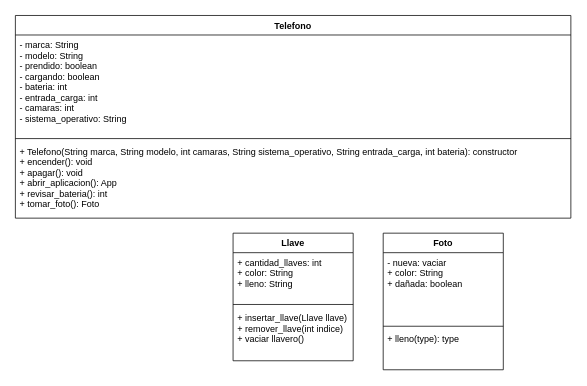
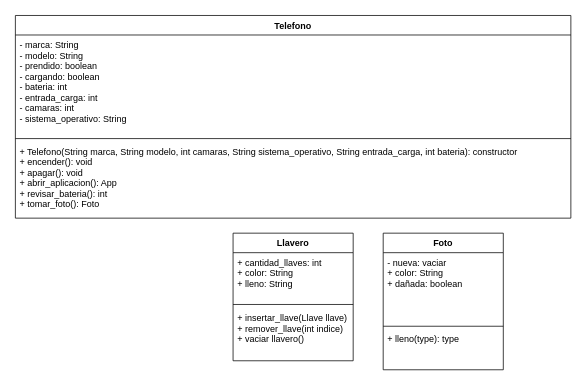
(293, 243) -> (293, 243)
